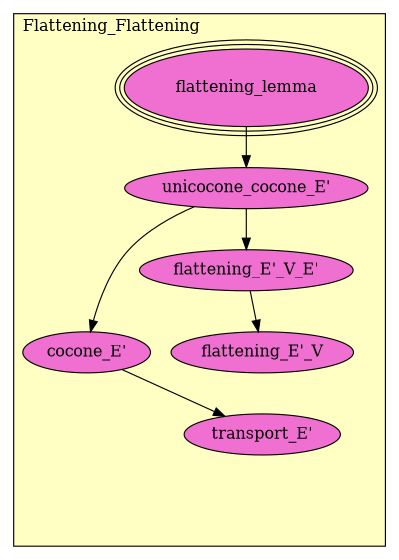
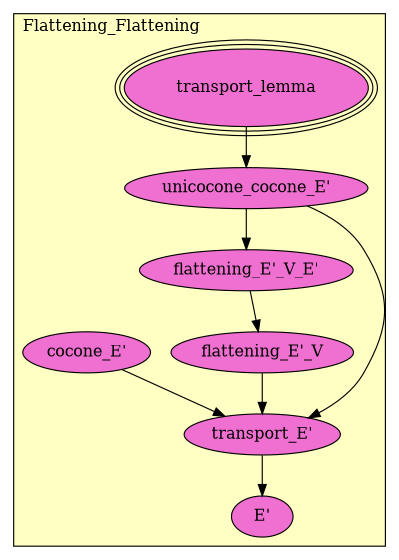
(246, 88) -> (246, 88)
(128, 250) -> (376, 274)
none -> (262, 388)
none -> (262, 517)
